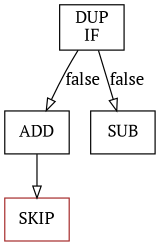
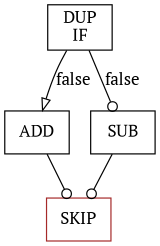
(106, 75) -> (100, 76)
(37, 170) -> (56, 172)
none -> (103, 172)
